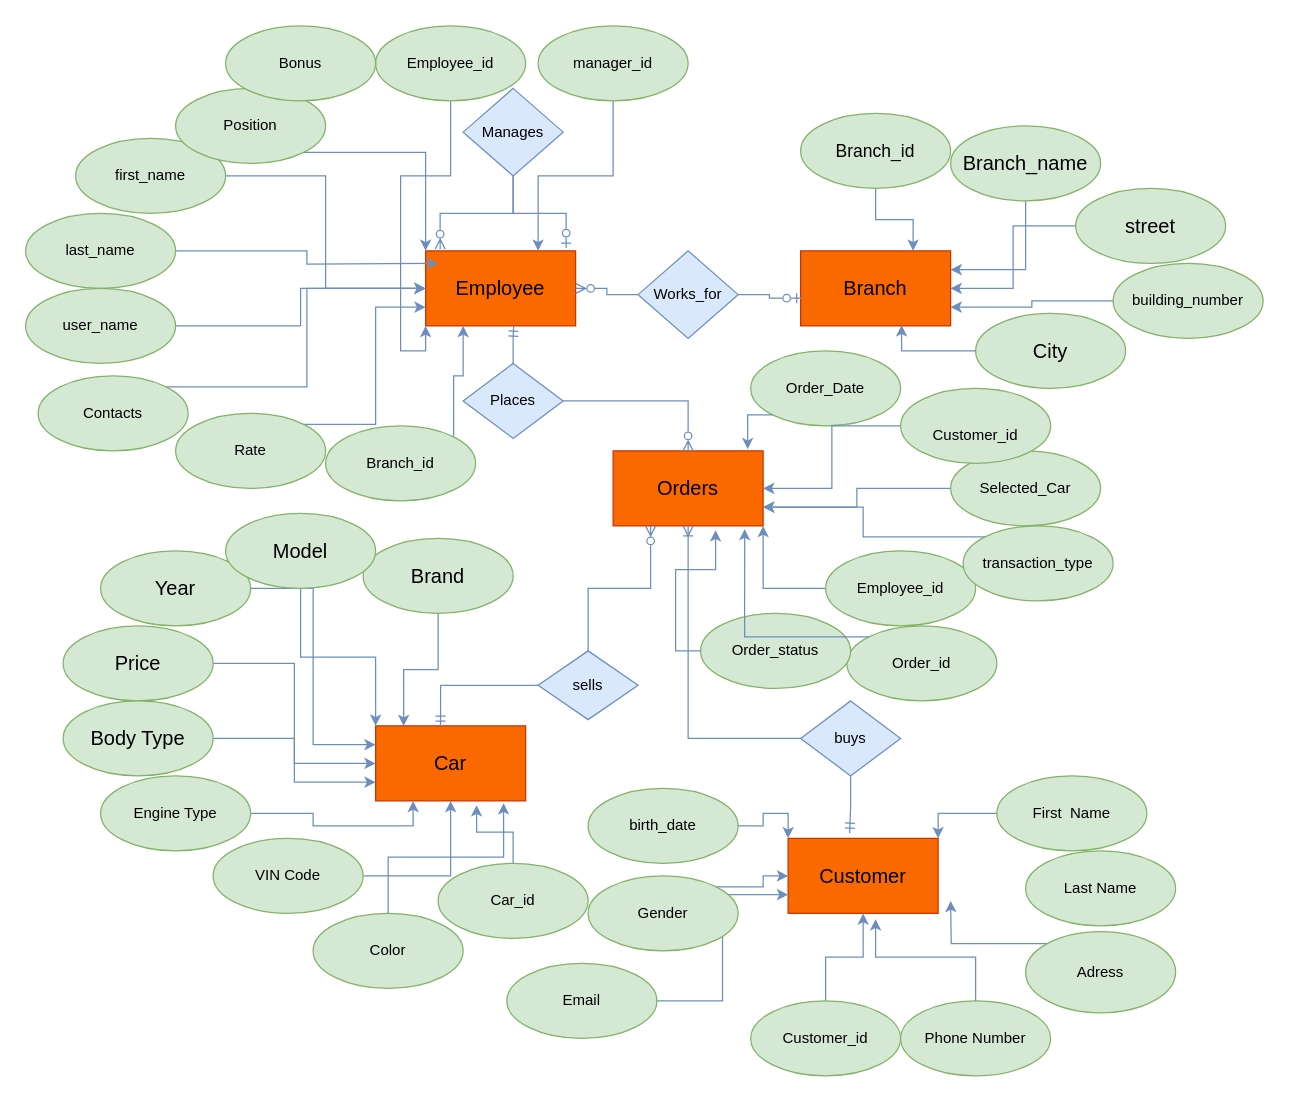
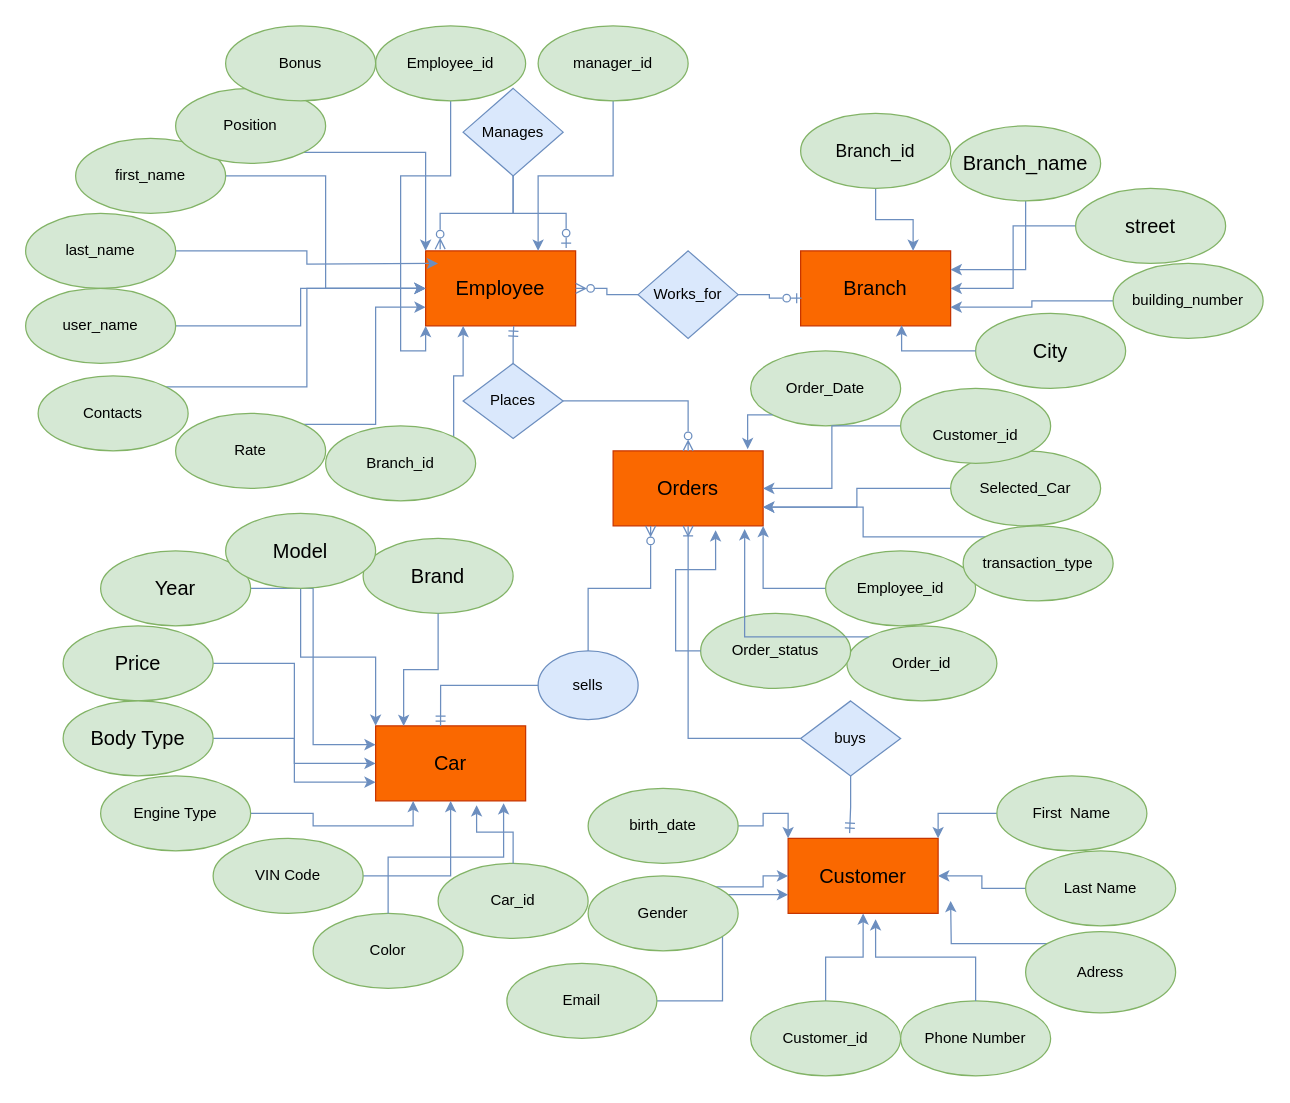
(588, 685) -> (588, 685)
none -> (982, 886)
